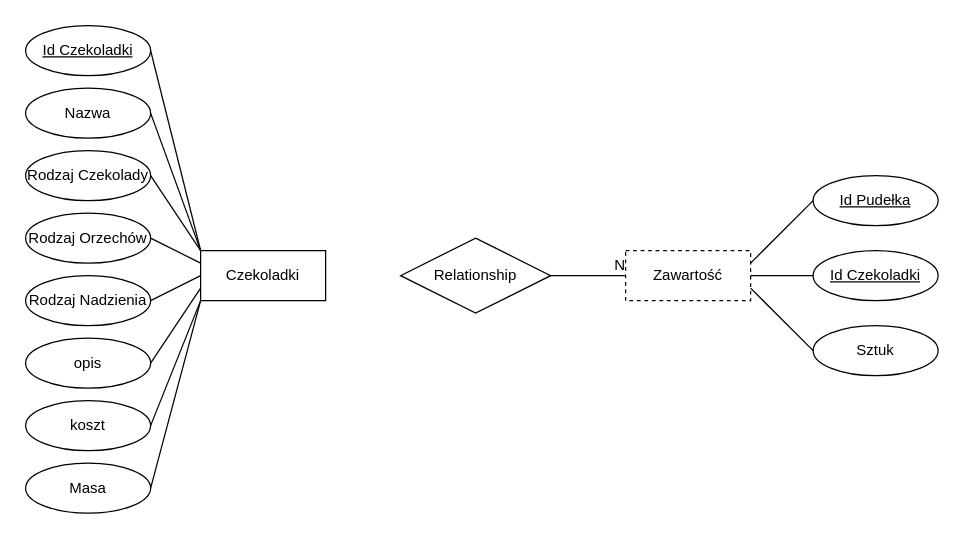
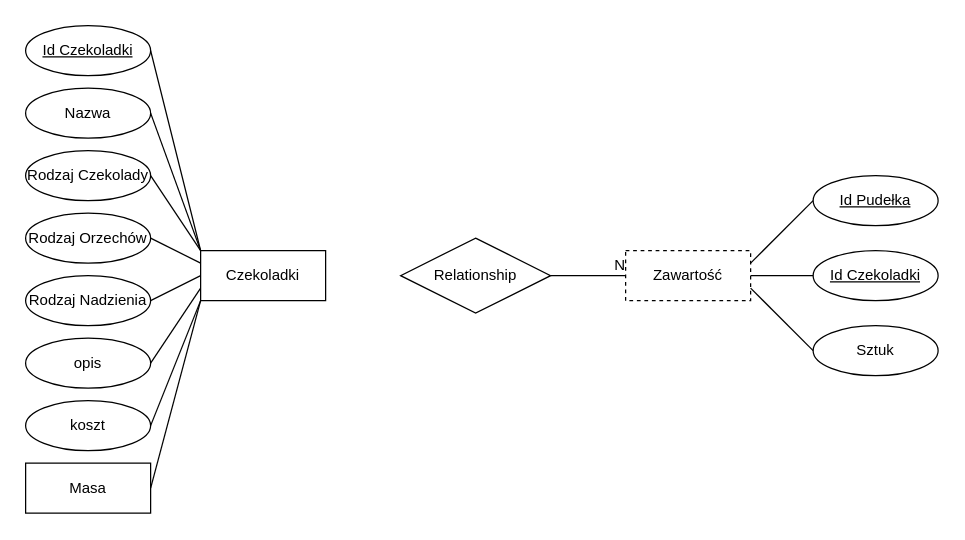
(88, 488) -> (88, 488)
